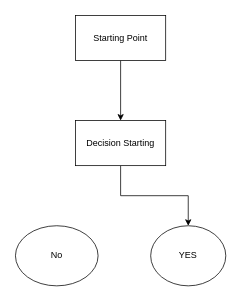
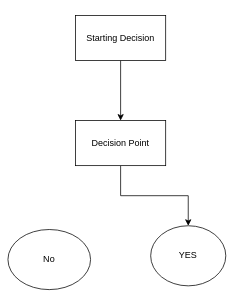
(120, 38) -> (120, 38)
(120, 143) -> (120, 143)
(57, 255) -> (49, 259)
